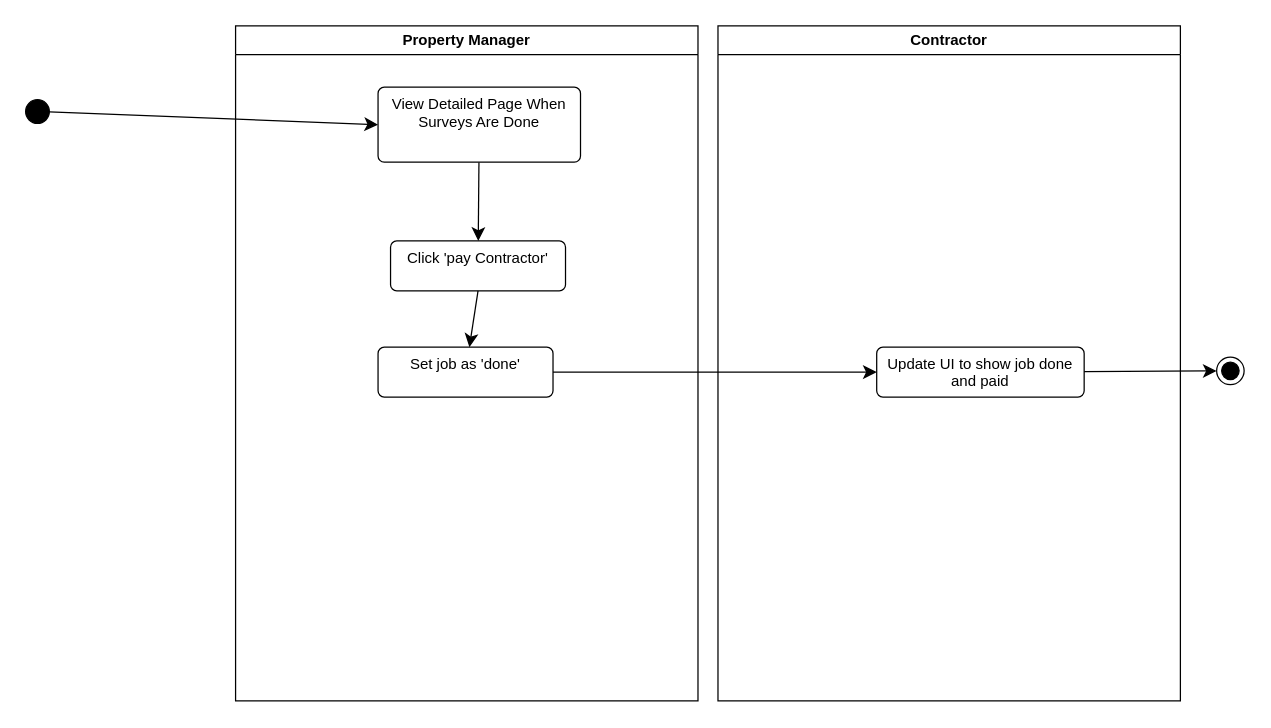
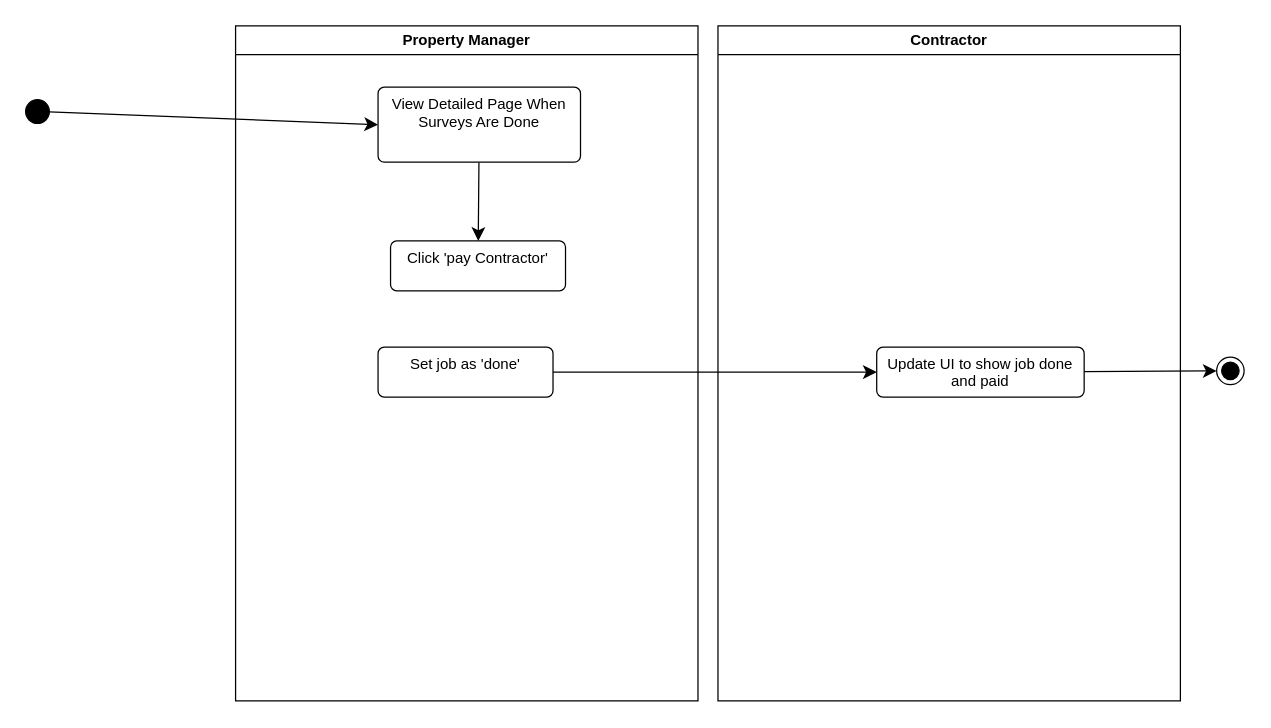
(475, 313) -> none
